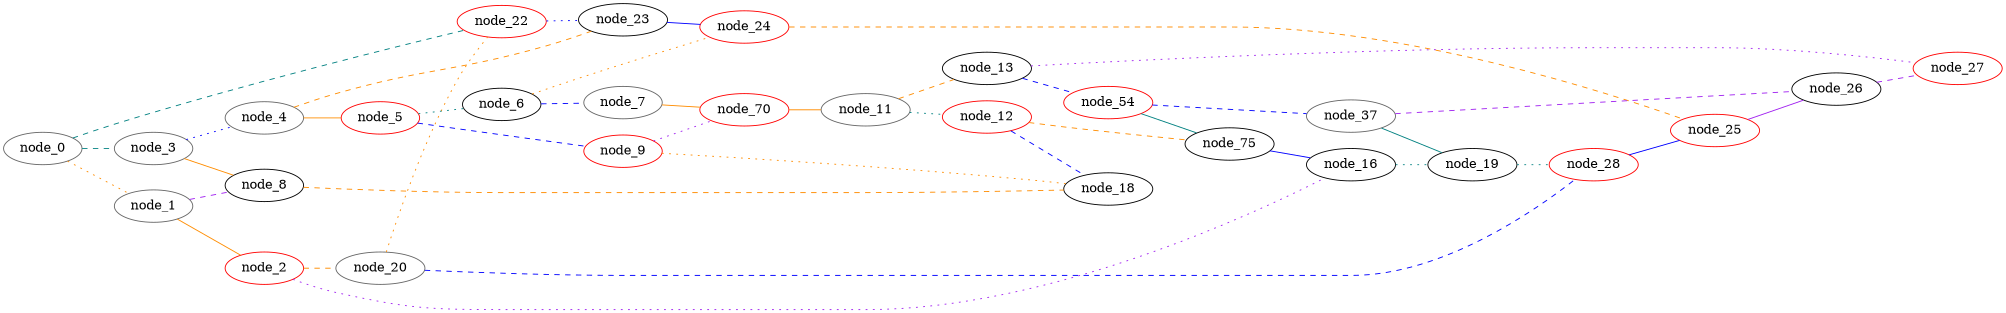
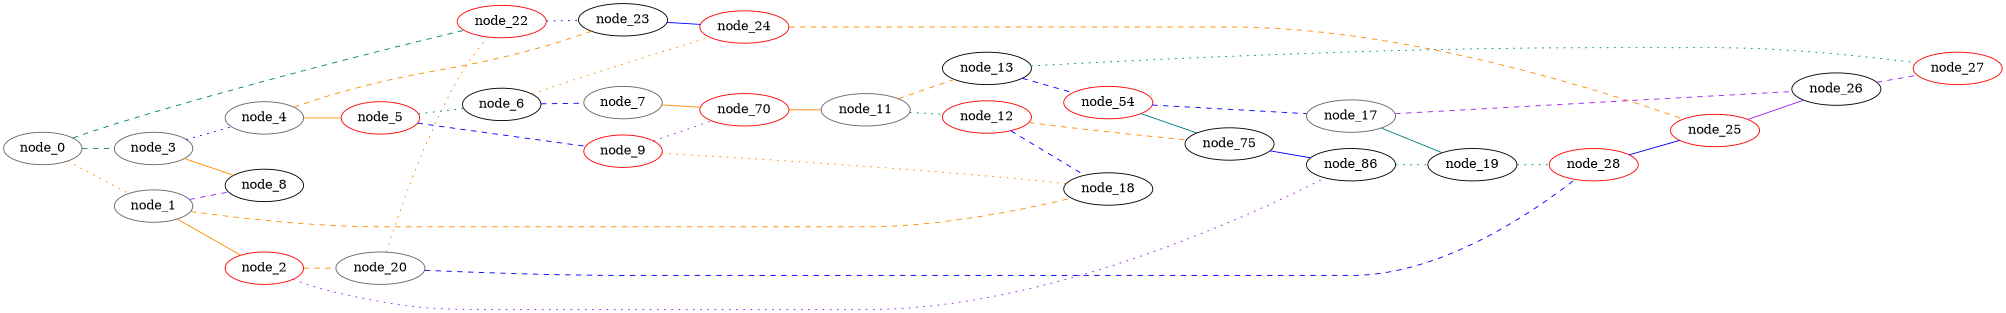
(1474, 49) -> (1474, 49)
(1351, 116) -> (1351, 116)
(1351, 165) -> (1351, 165)
(684, 193) -> (632, 227)
